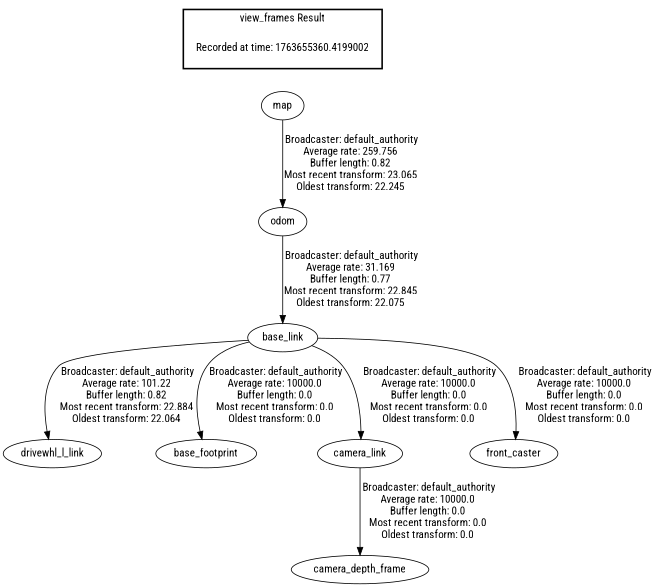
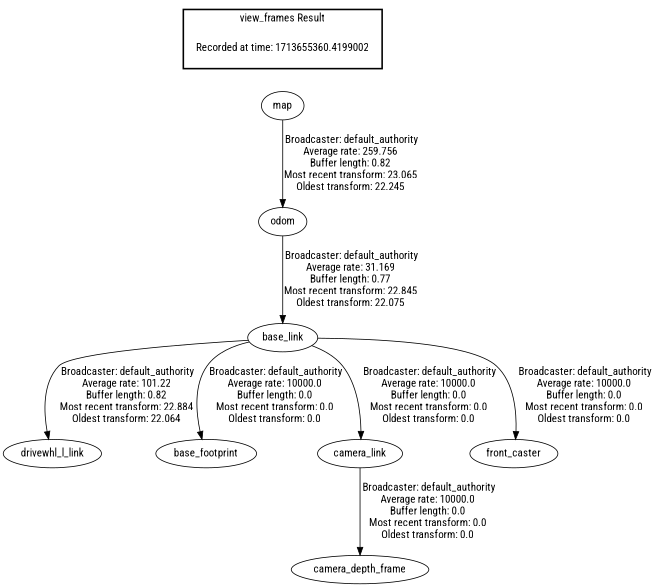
(283, 48) -> (283, 48)
